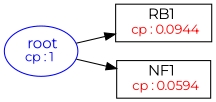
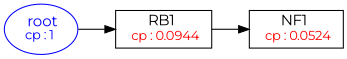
(91, 63) -> (225, 29)
(166, 86) -> (298, 36)
